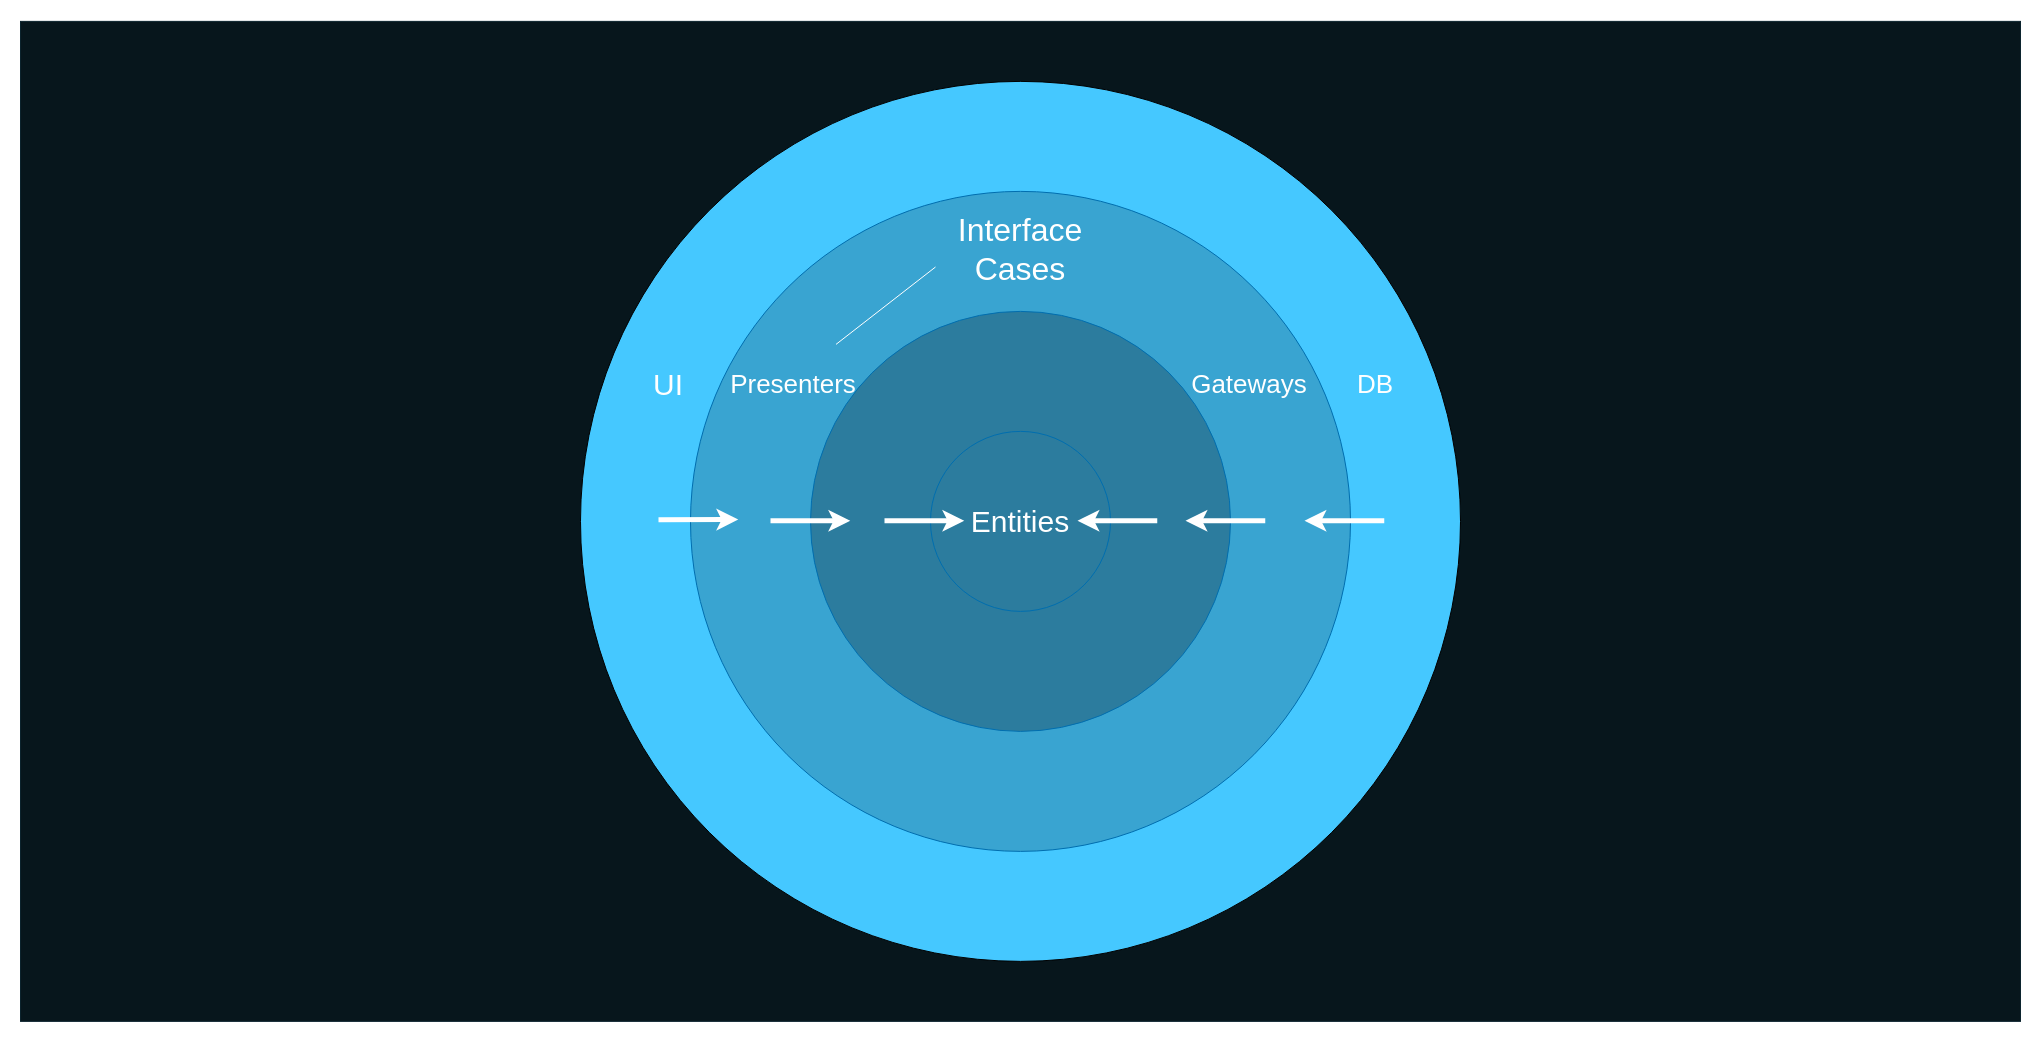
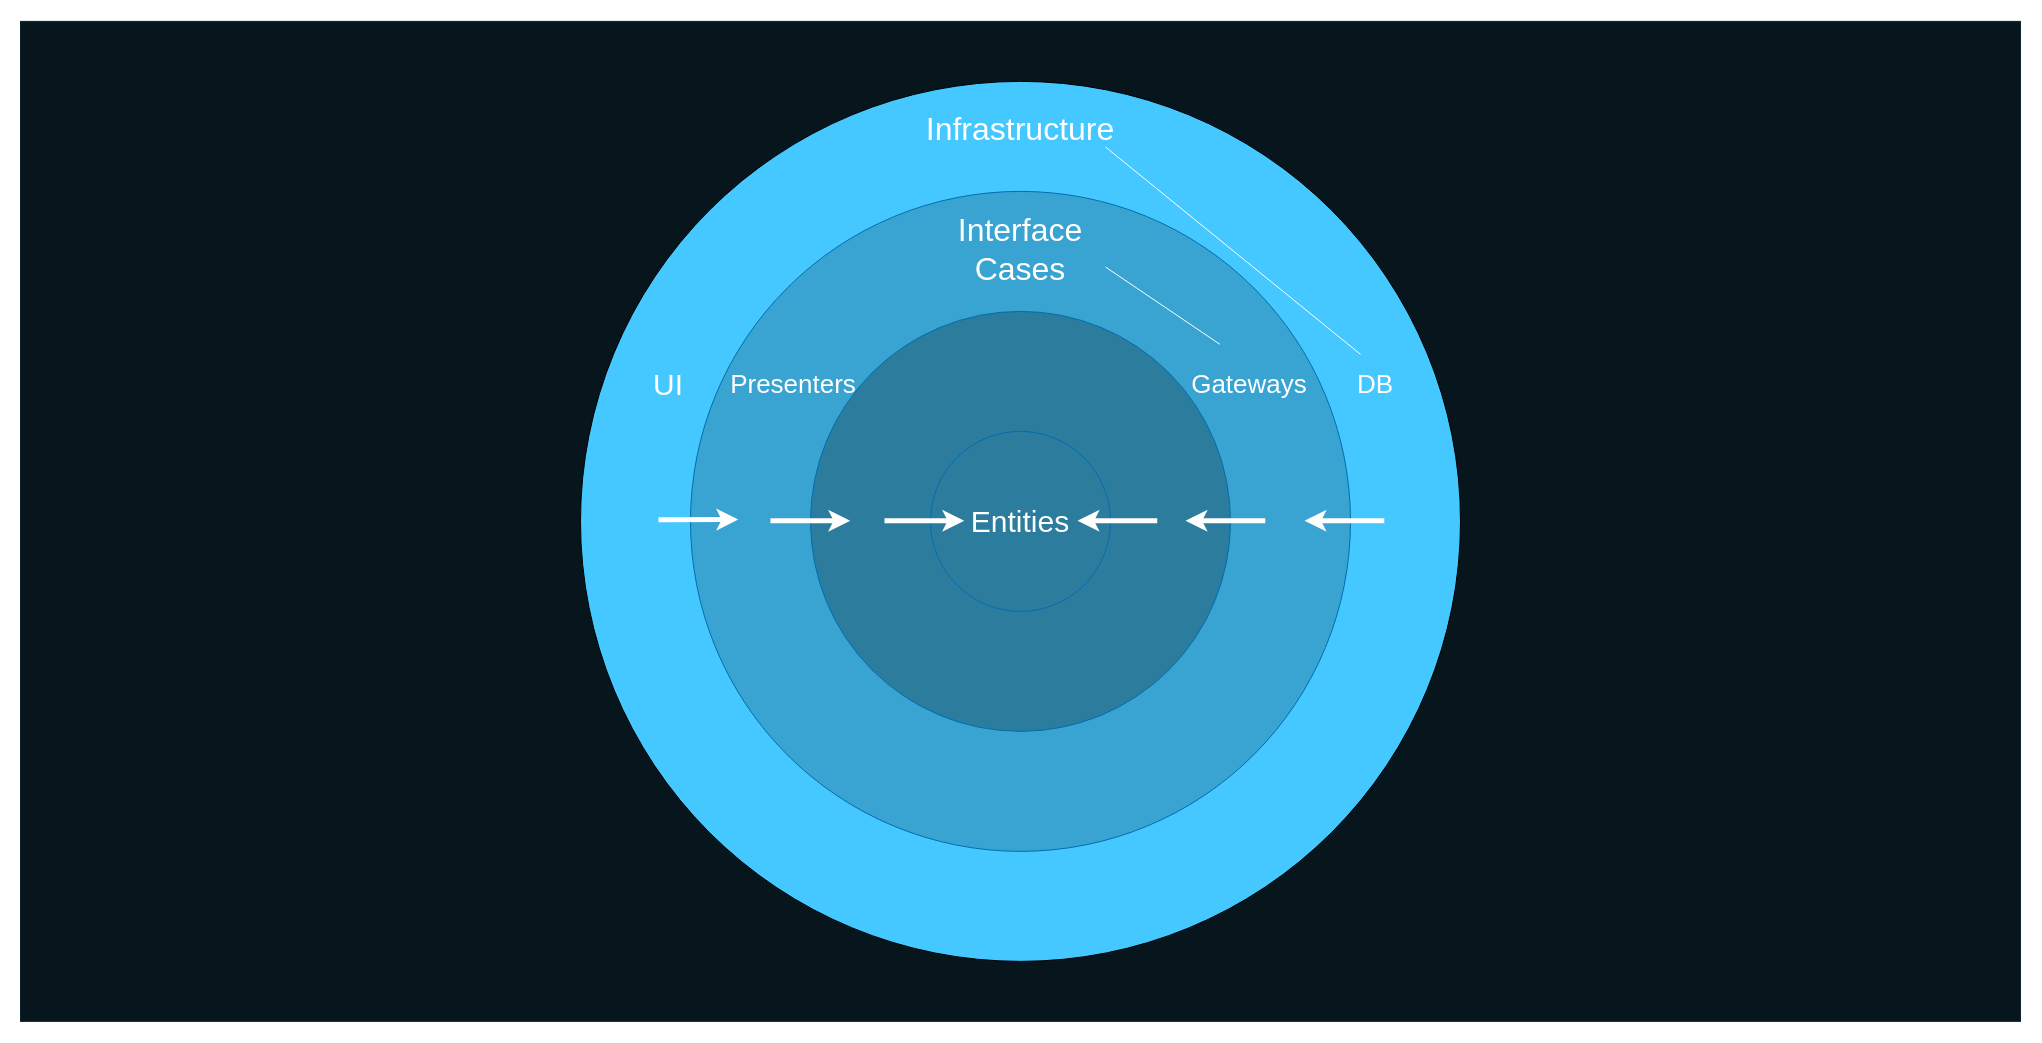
none -> (1021, 130)
none -> (1233, 251)
(886, 306) -> none
none -> (1163, 306)
